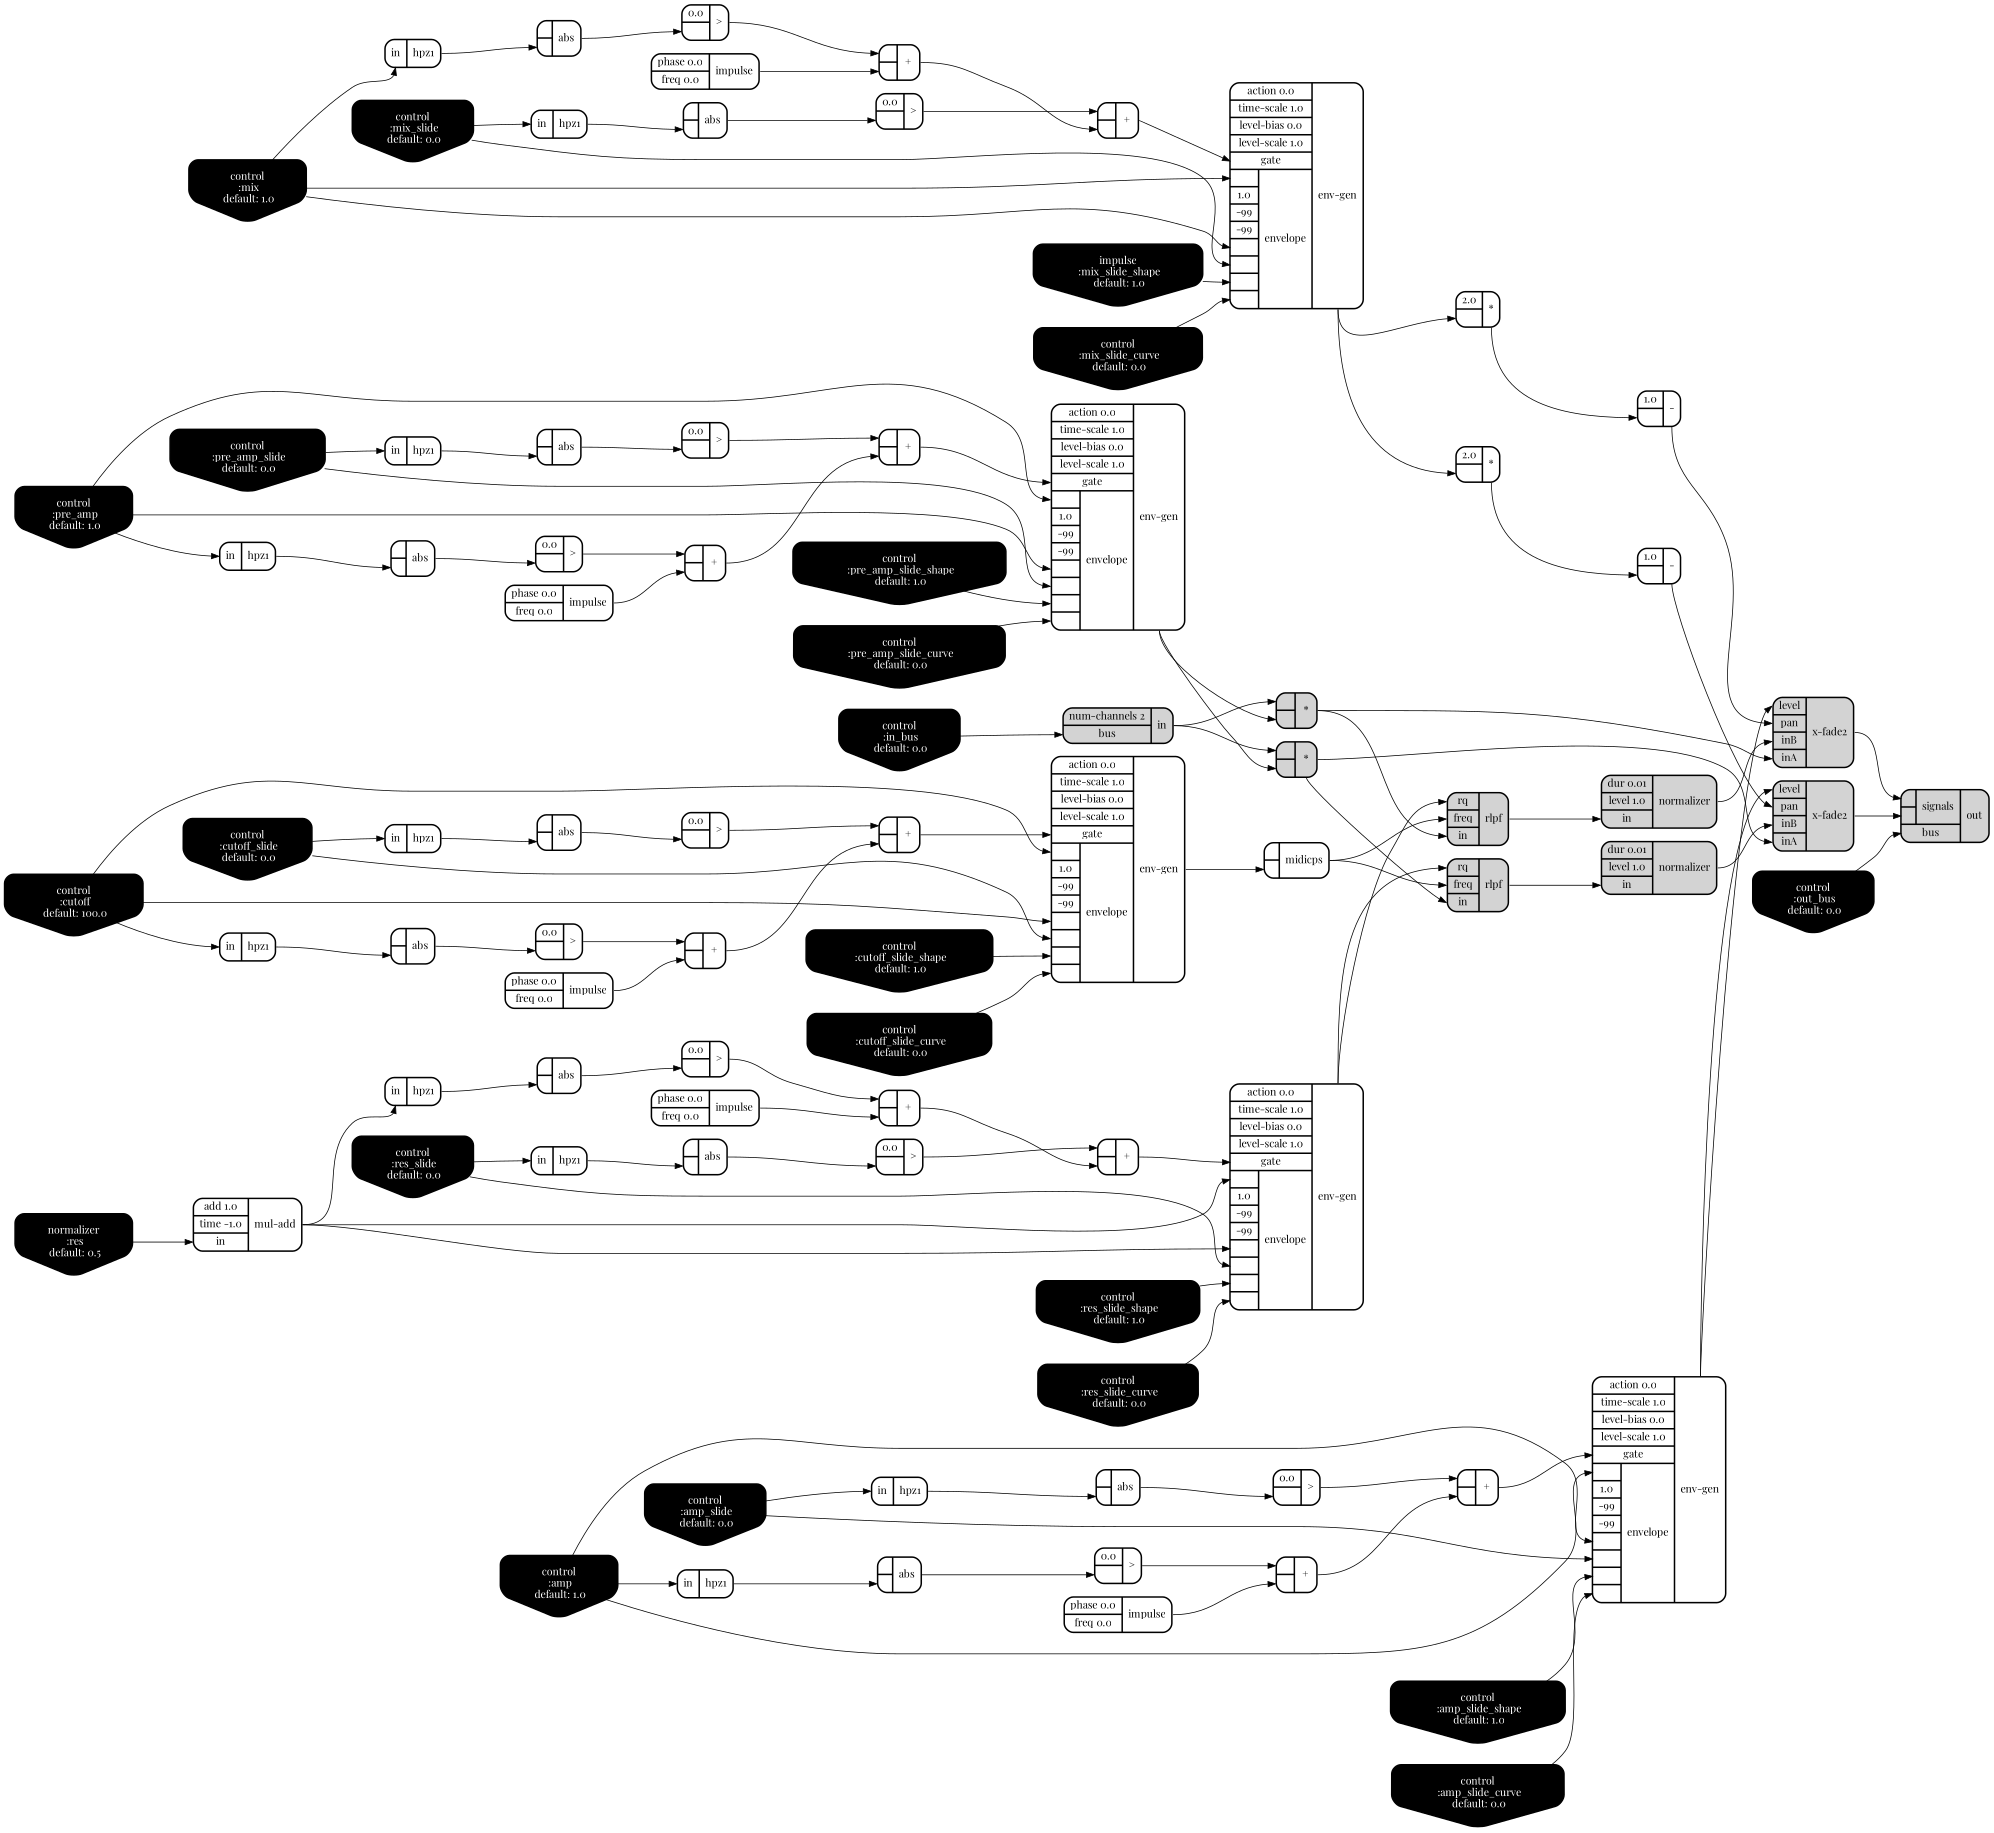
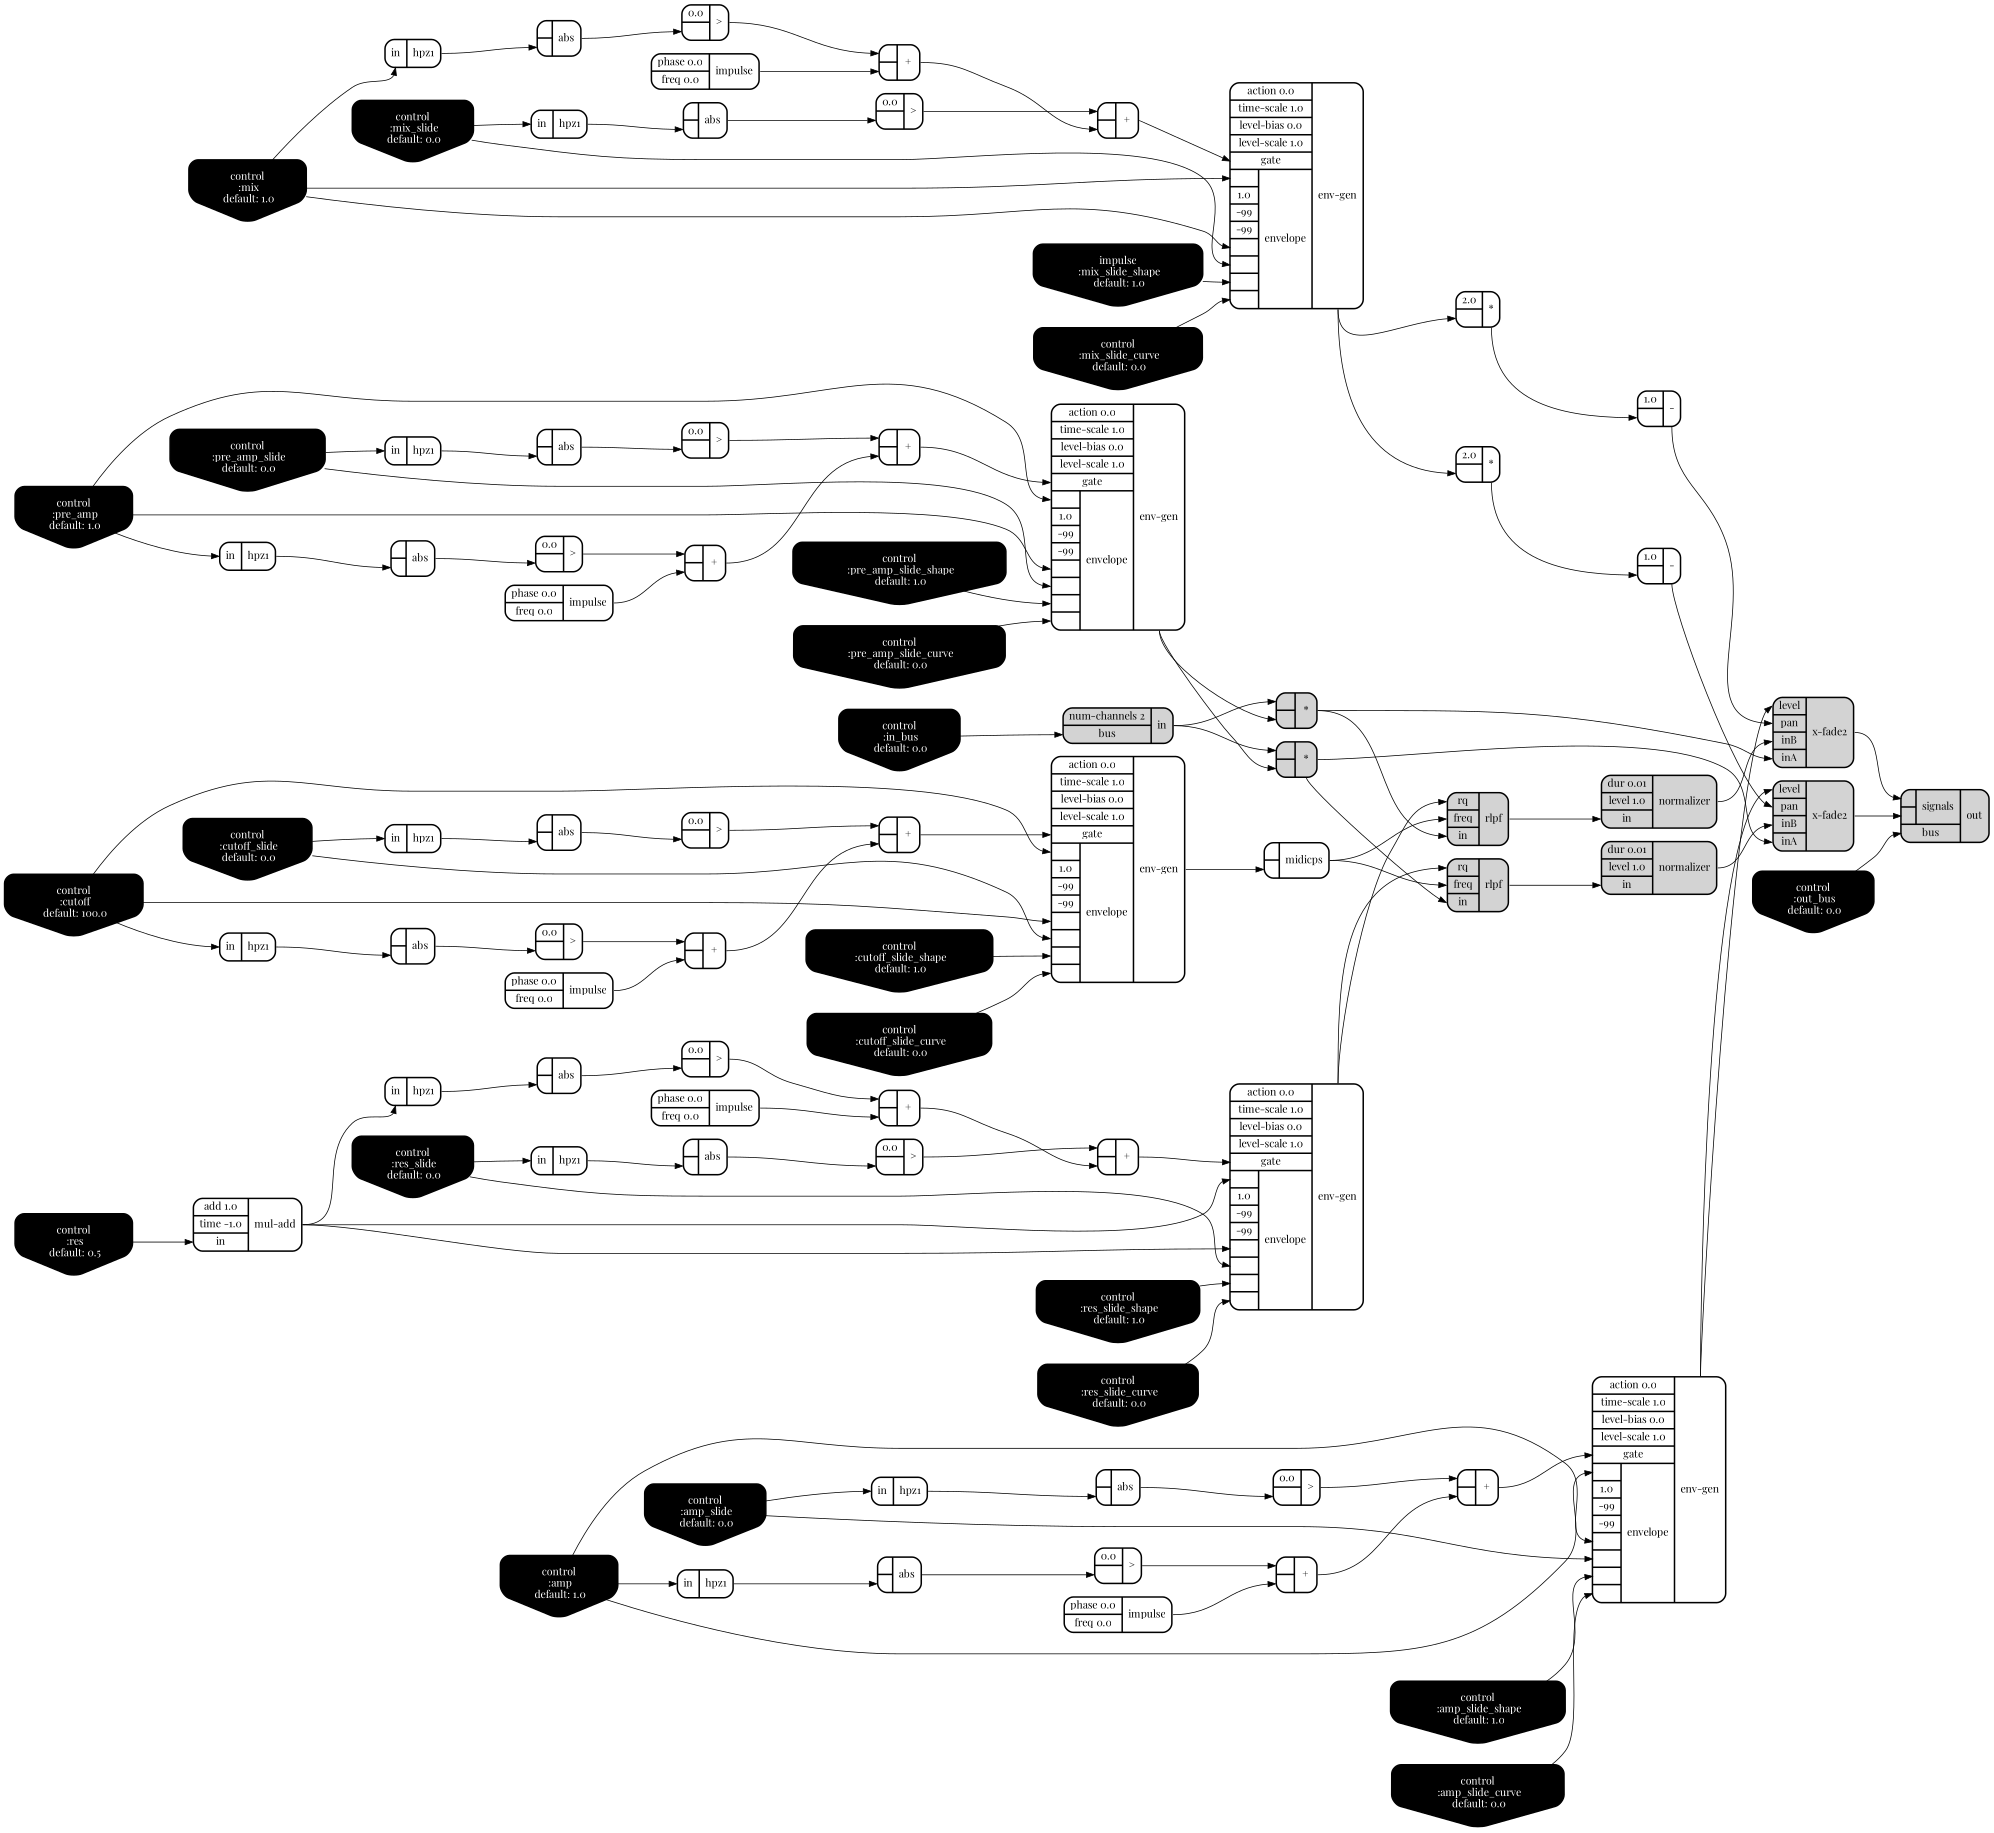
(74, 1242) -> (74, 1242)
